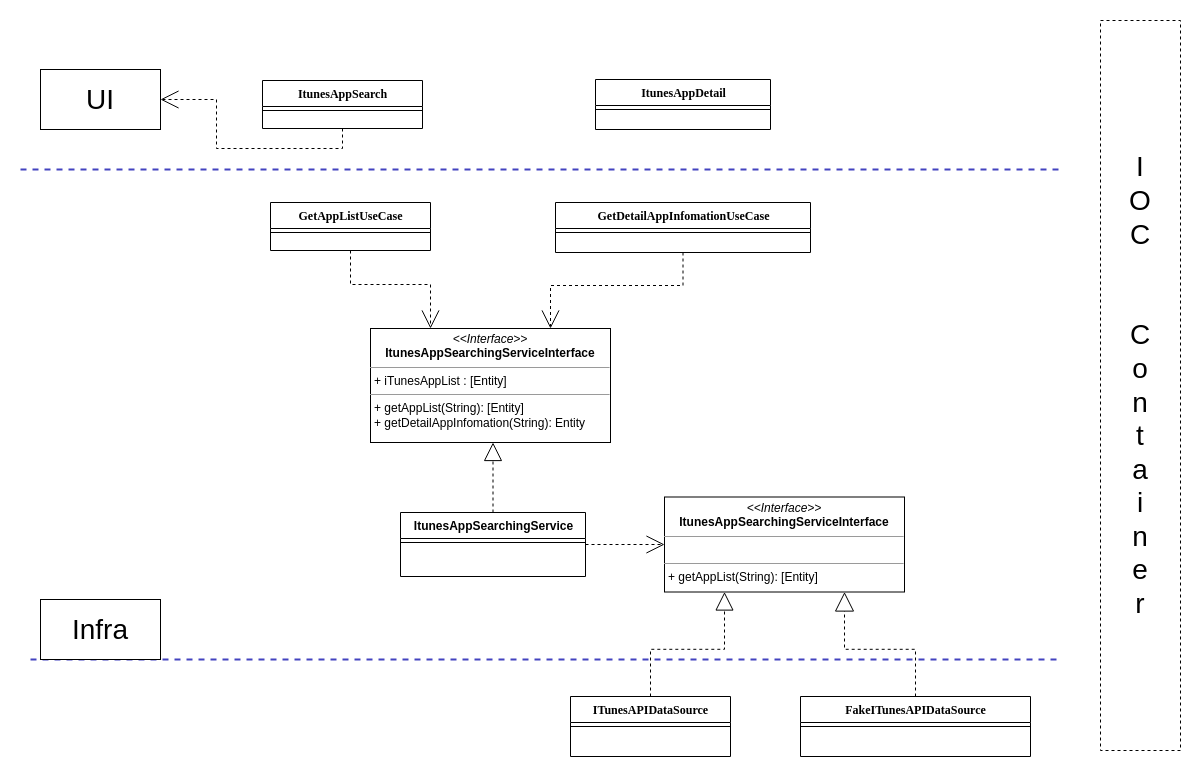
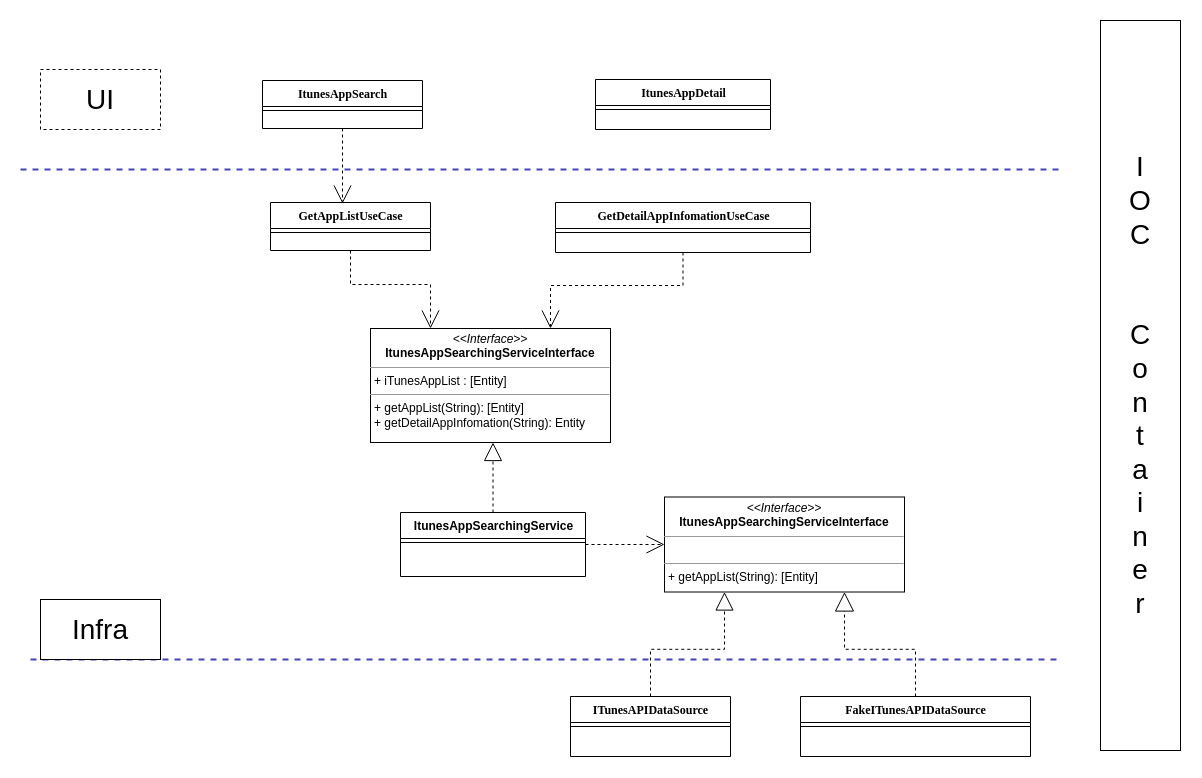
(101, 100) -> (101, 100)
(227, 149) -> (343, 175)
(1141, 386) -> (1141, 386)
